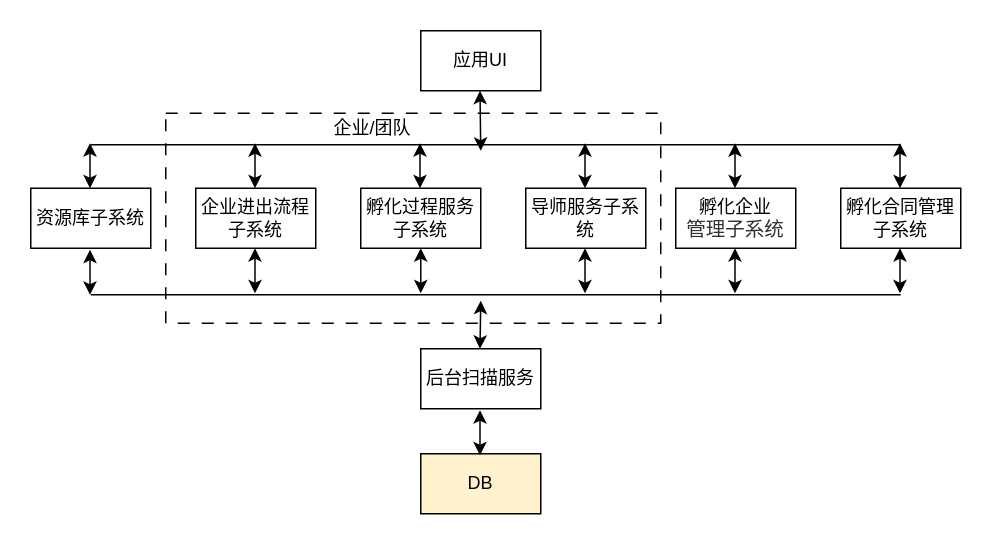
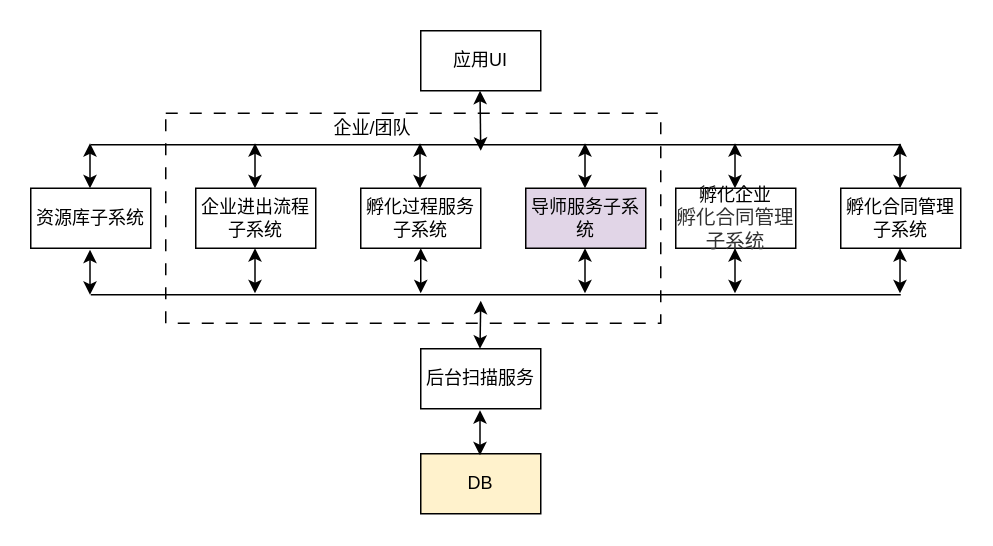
(586, 218) -> (586, 218)
(736, 218) -> (736, 218)
